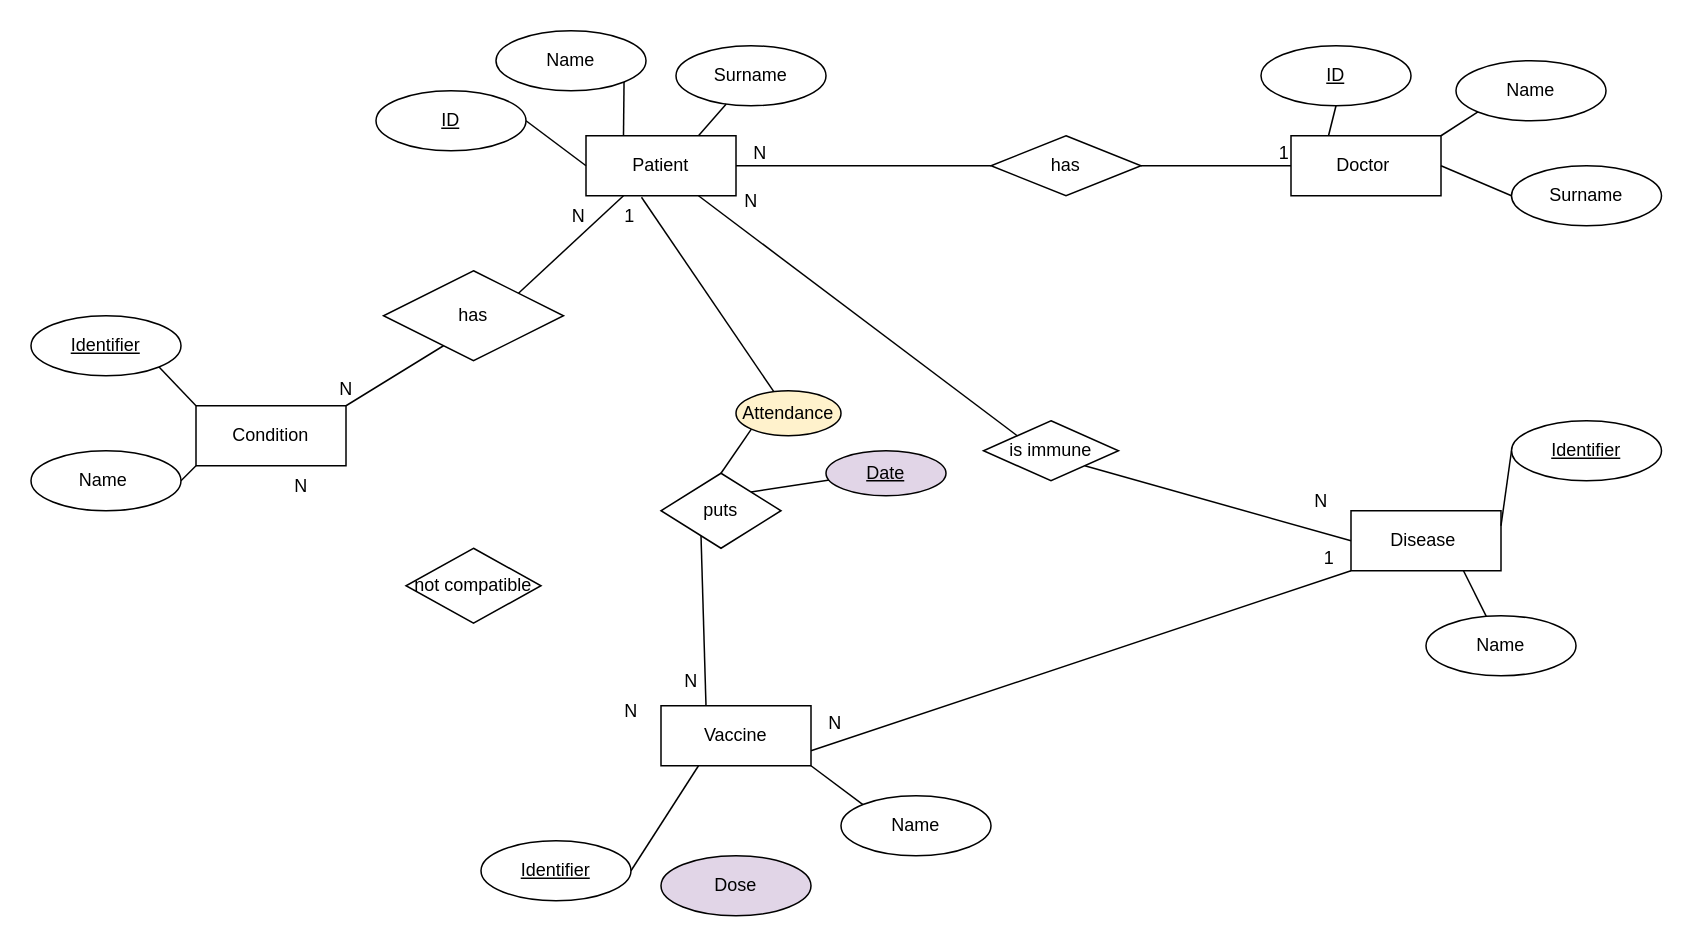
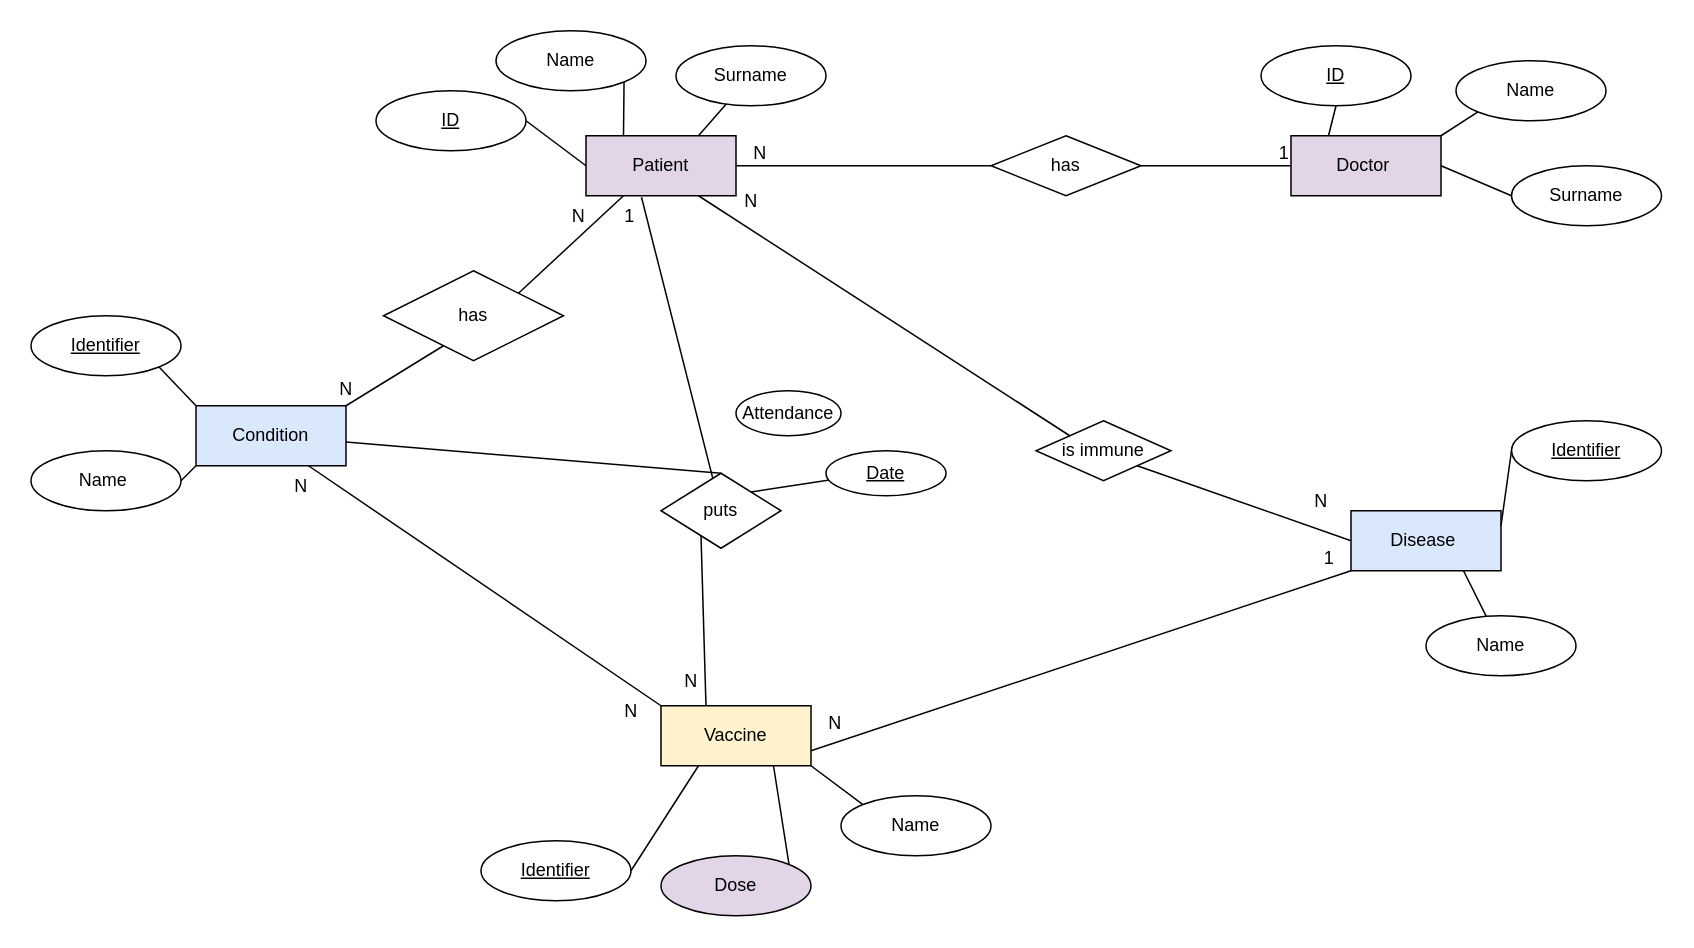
(661, 166) -> (661, 166)
(1366, 166) -> (1366, 166)
(707, 294) -> (677, 338)
(788, 413) -> (788, 413)
(271, 436) -> (271, 436)
(1051, 451) -> (1103, 451)
(736, 452) -> (533, 458)
(886, 473) -> (886, 473)
(1426, 541) -> (1426, 541)
(473, 586) -> none
none -> (485, 586)
(736, 736) -> (736, 736)
none -> (781, 815)
